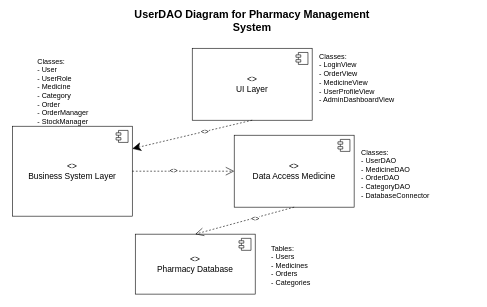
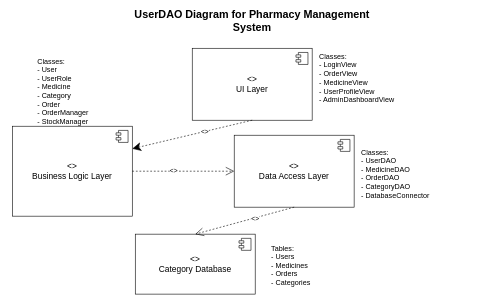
(72, 171) -> (72, 171)
(294, 171) -> (294, 171)
(195, 264) -> (195, 264)
